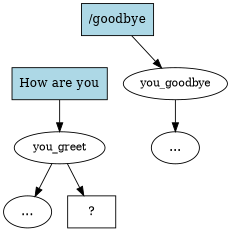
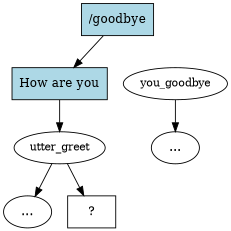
(144, 49) -> (92, 48)
(60, 148) -> (60, 148)
